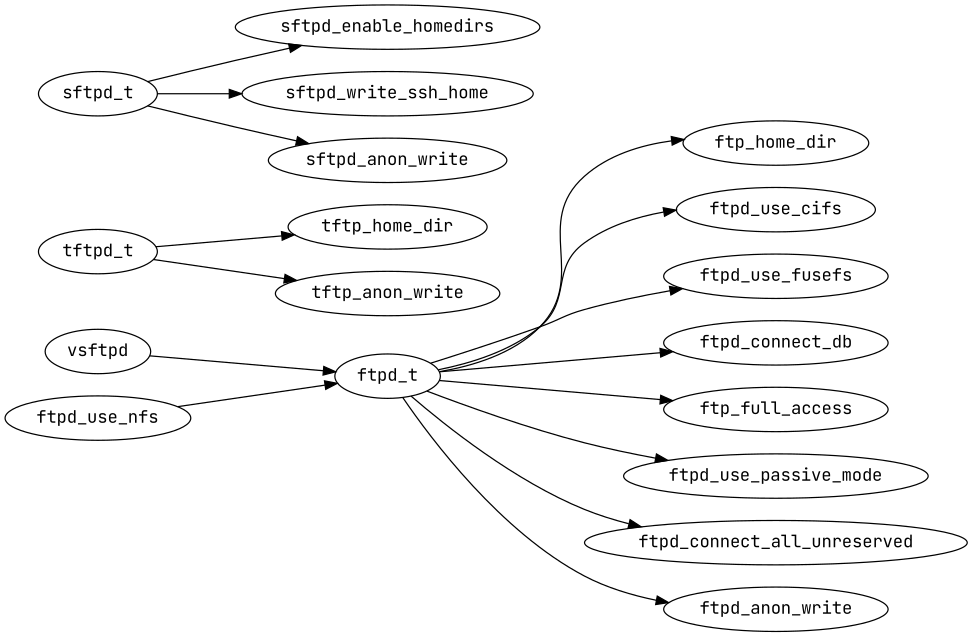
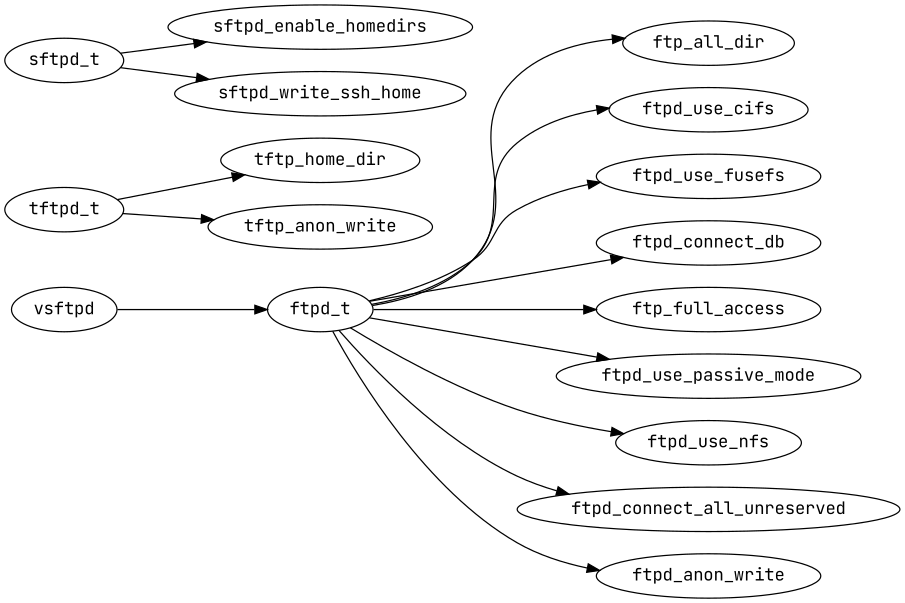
(776, 143) -> (709, 43)
(388, 160) -> none
(251, 396) -> (475, 393)
